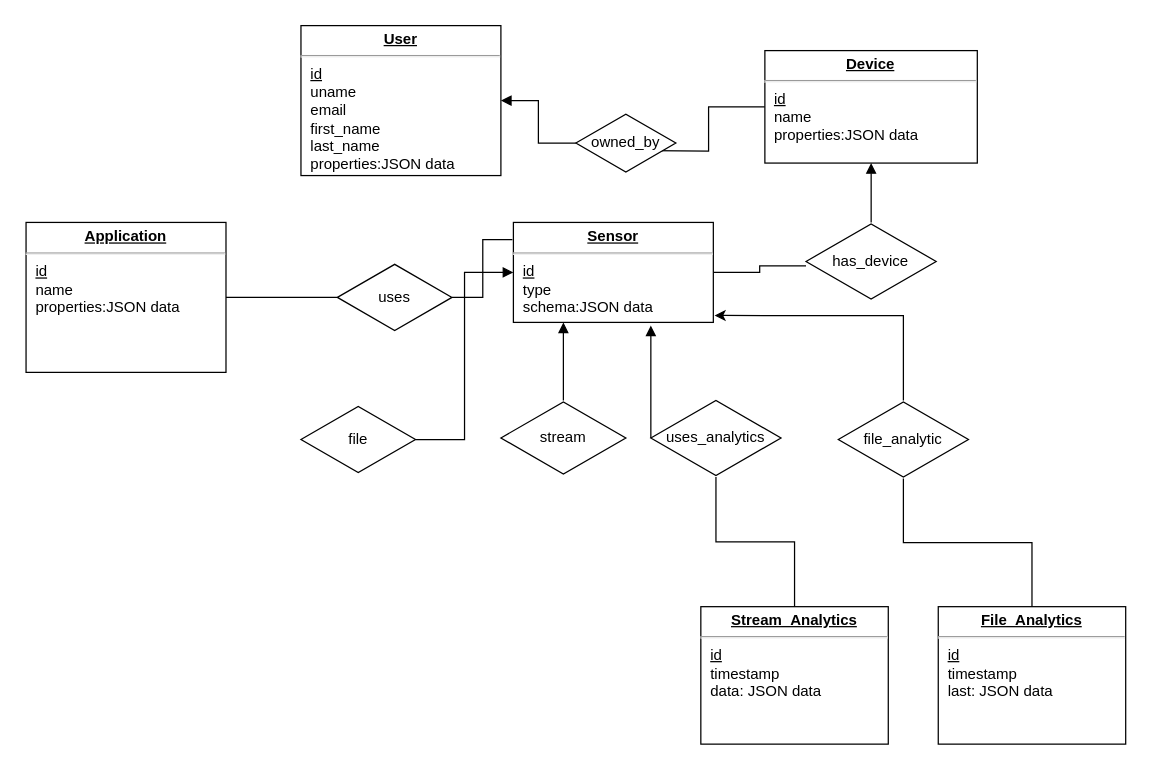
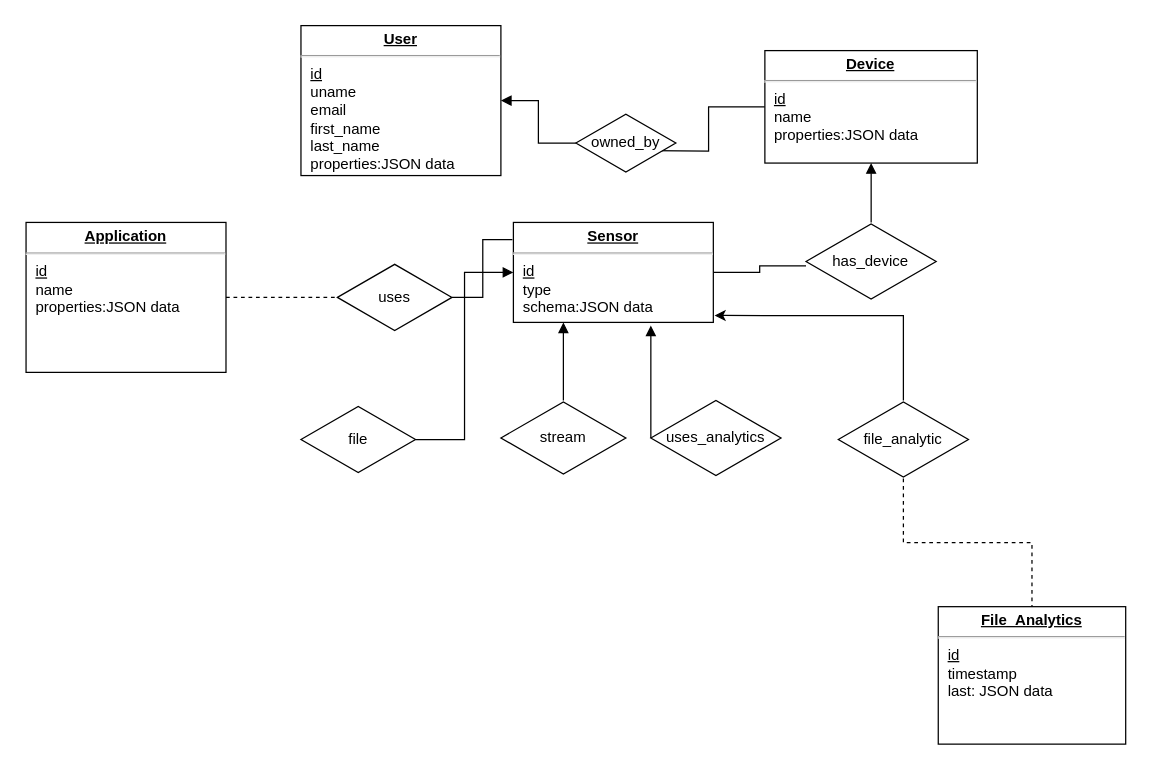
(282, 298) -> (282, 298)
(755, 542) -> none
(967, 543) -> (967, 543)
(794, 676) -> none
